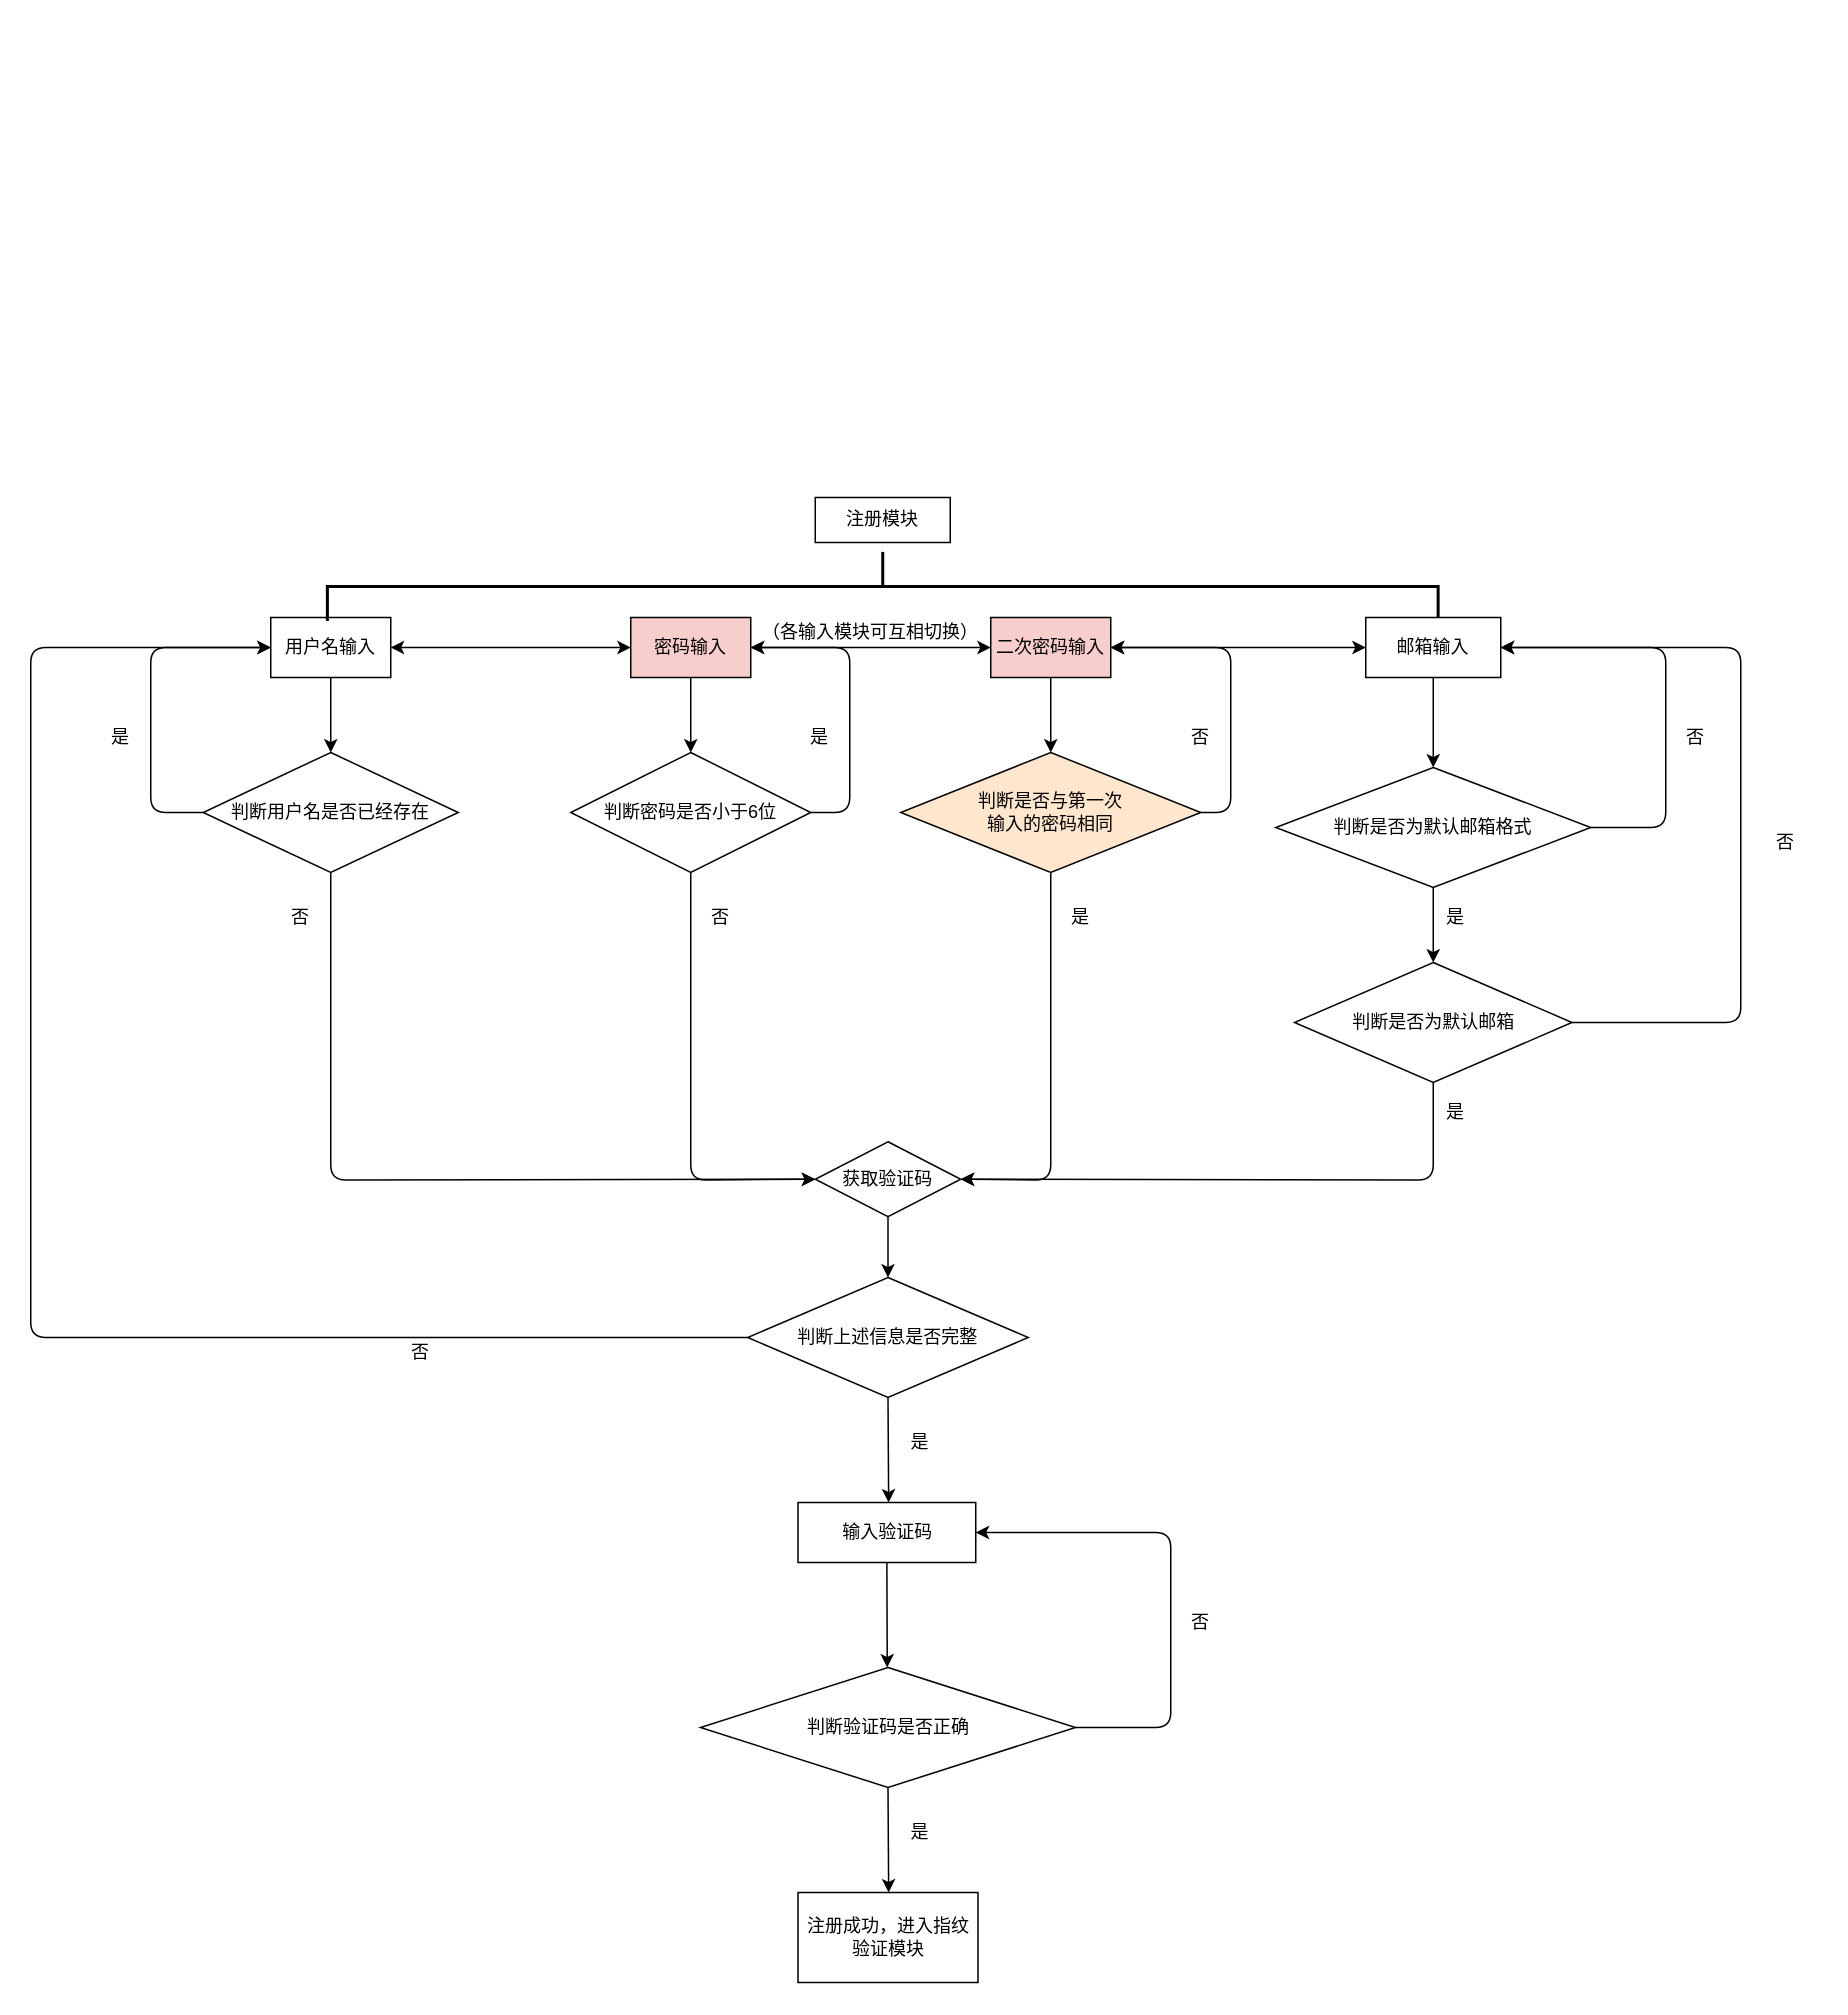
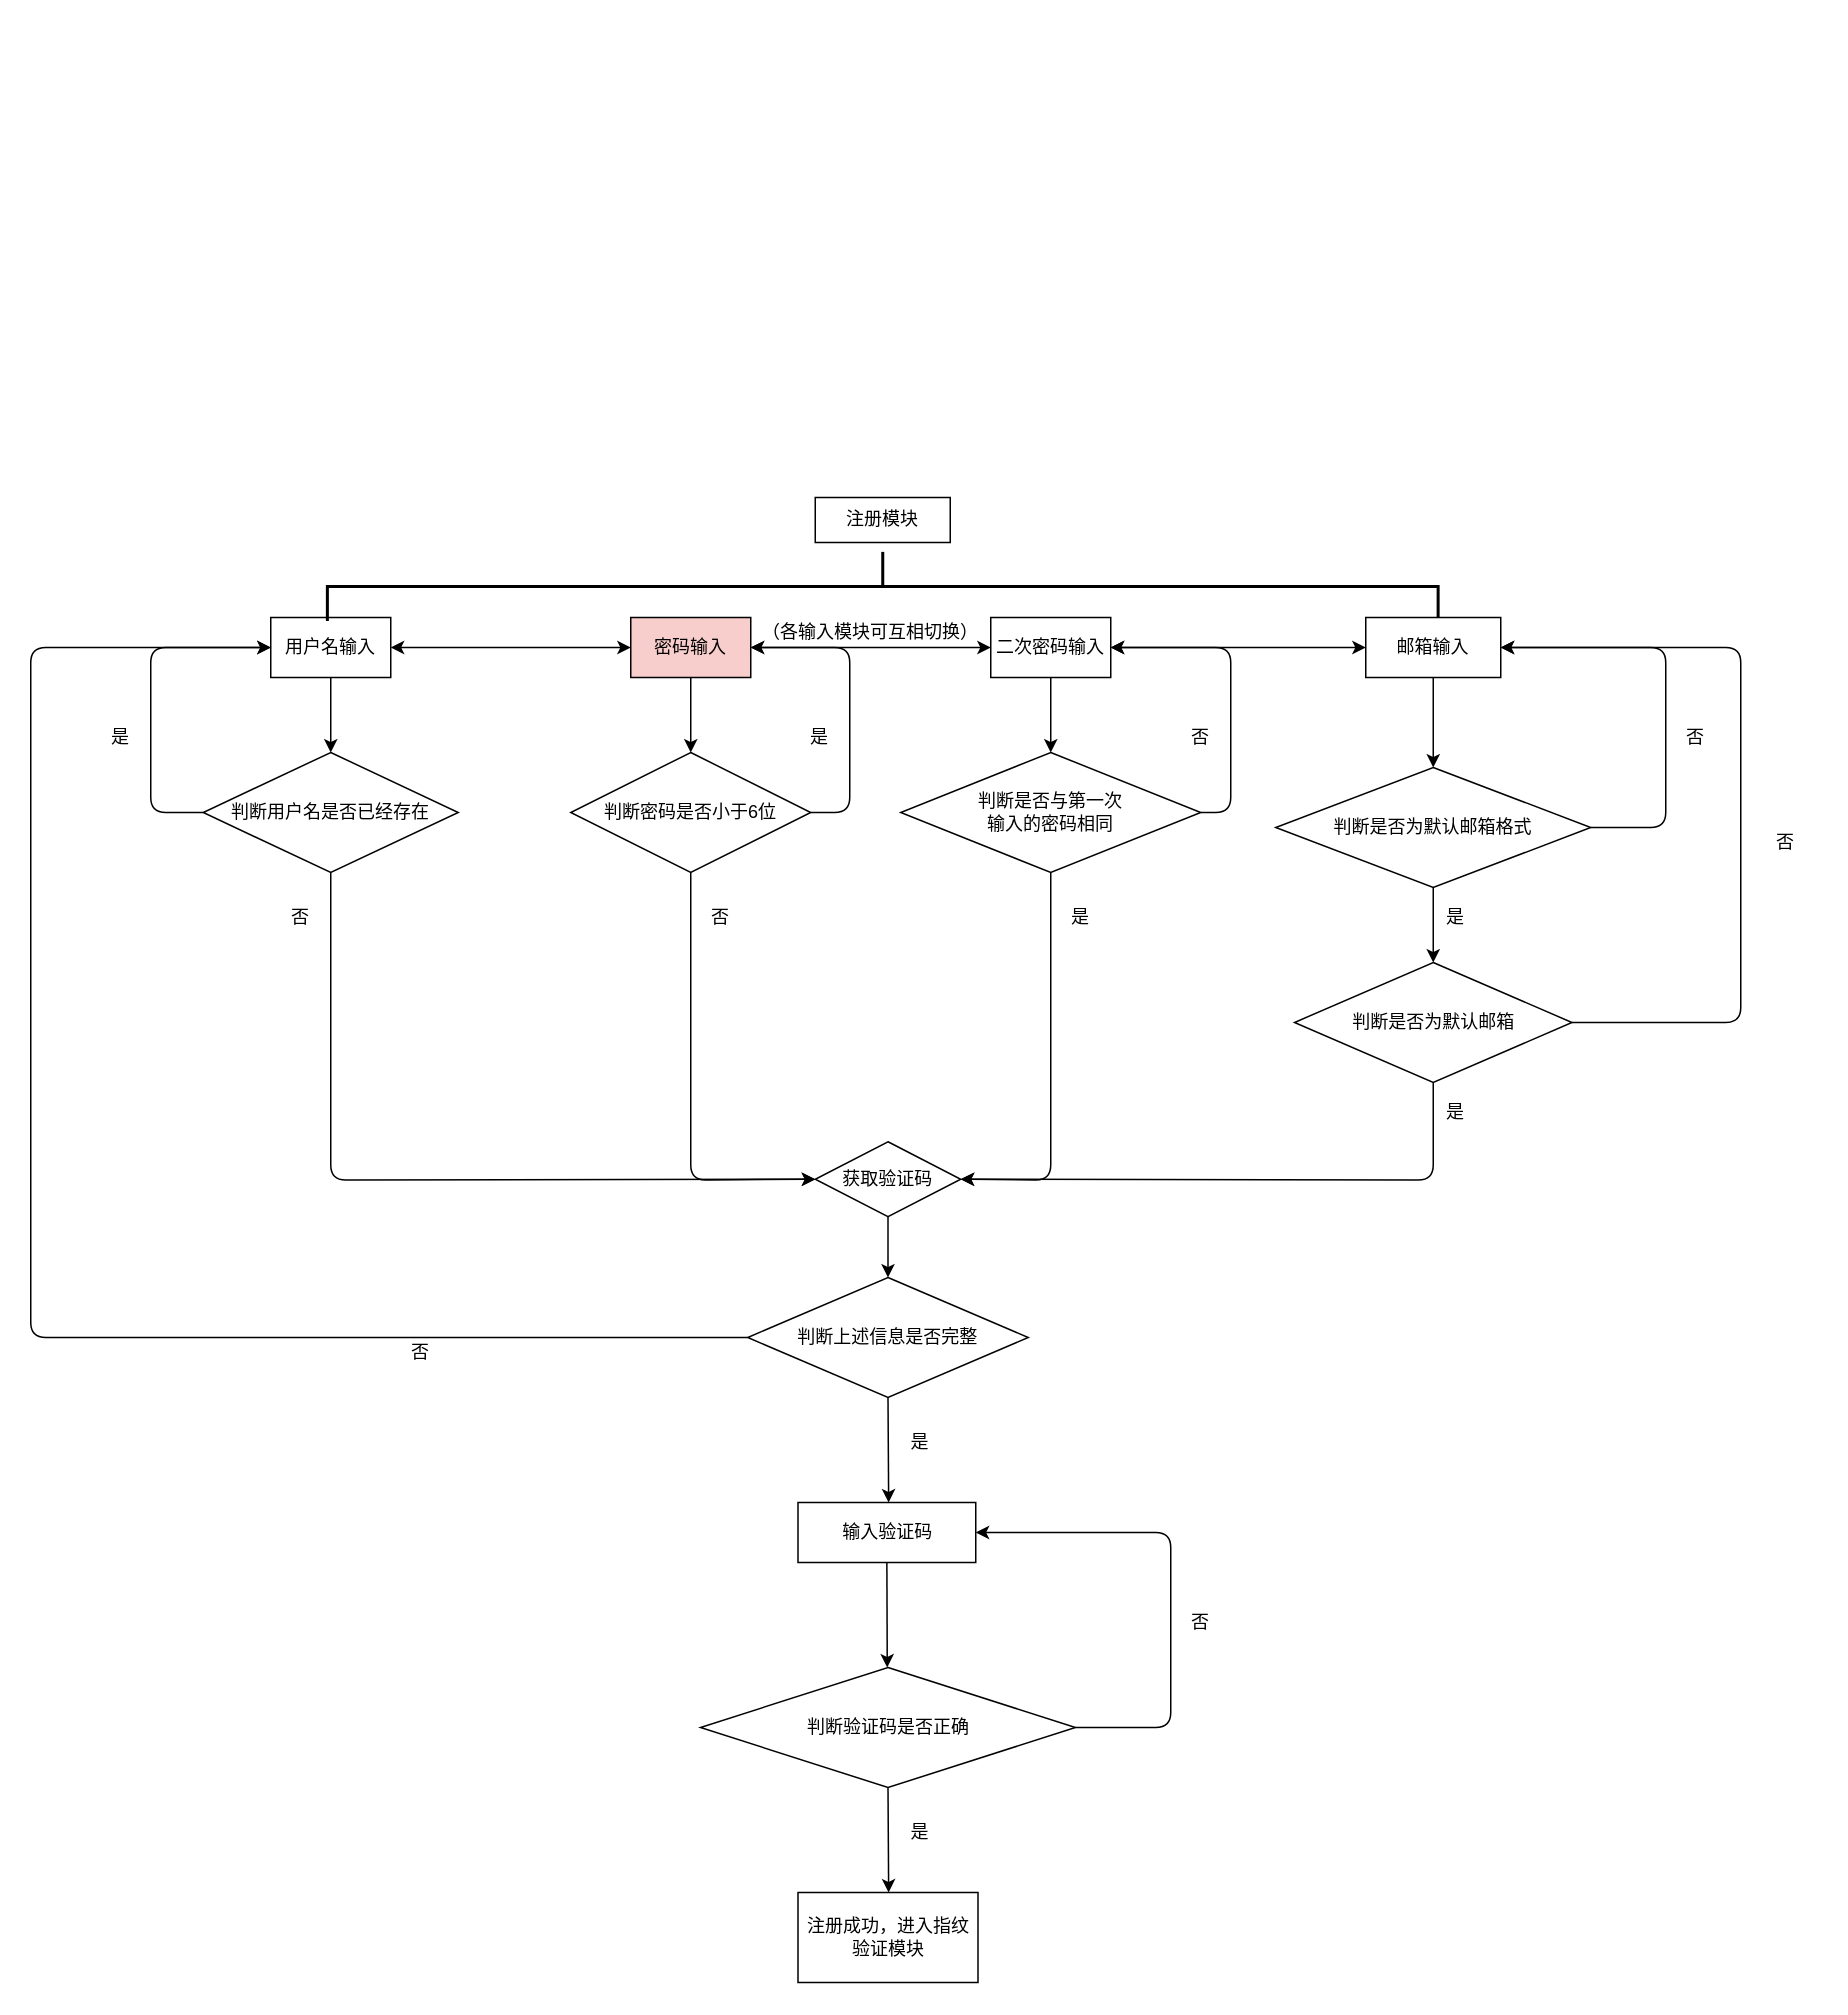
(1051, 647) -> (1051, 647)
(1051, 812) -> (1051, 812)
